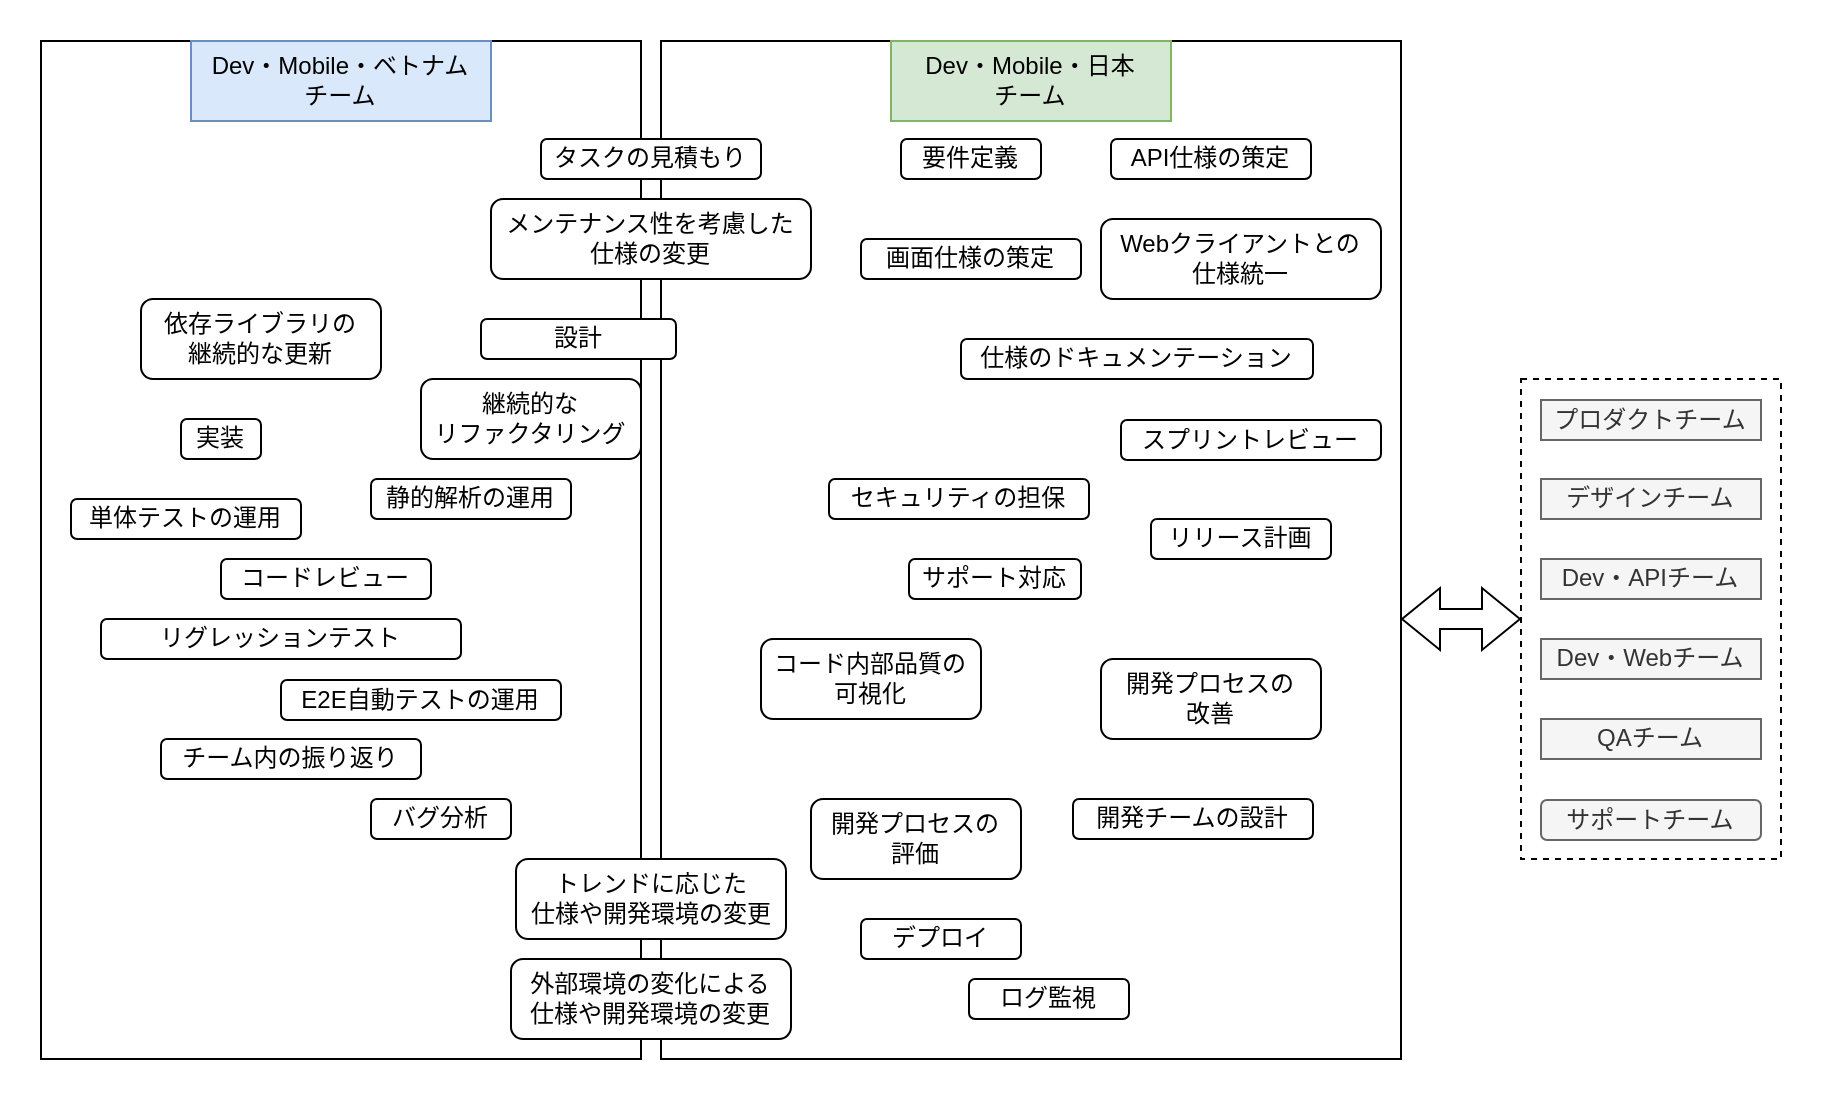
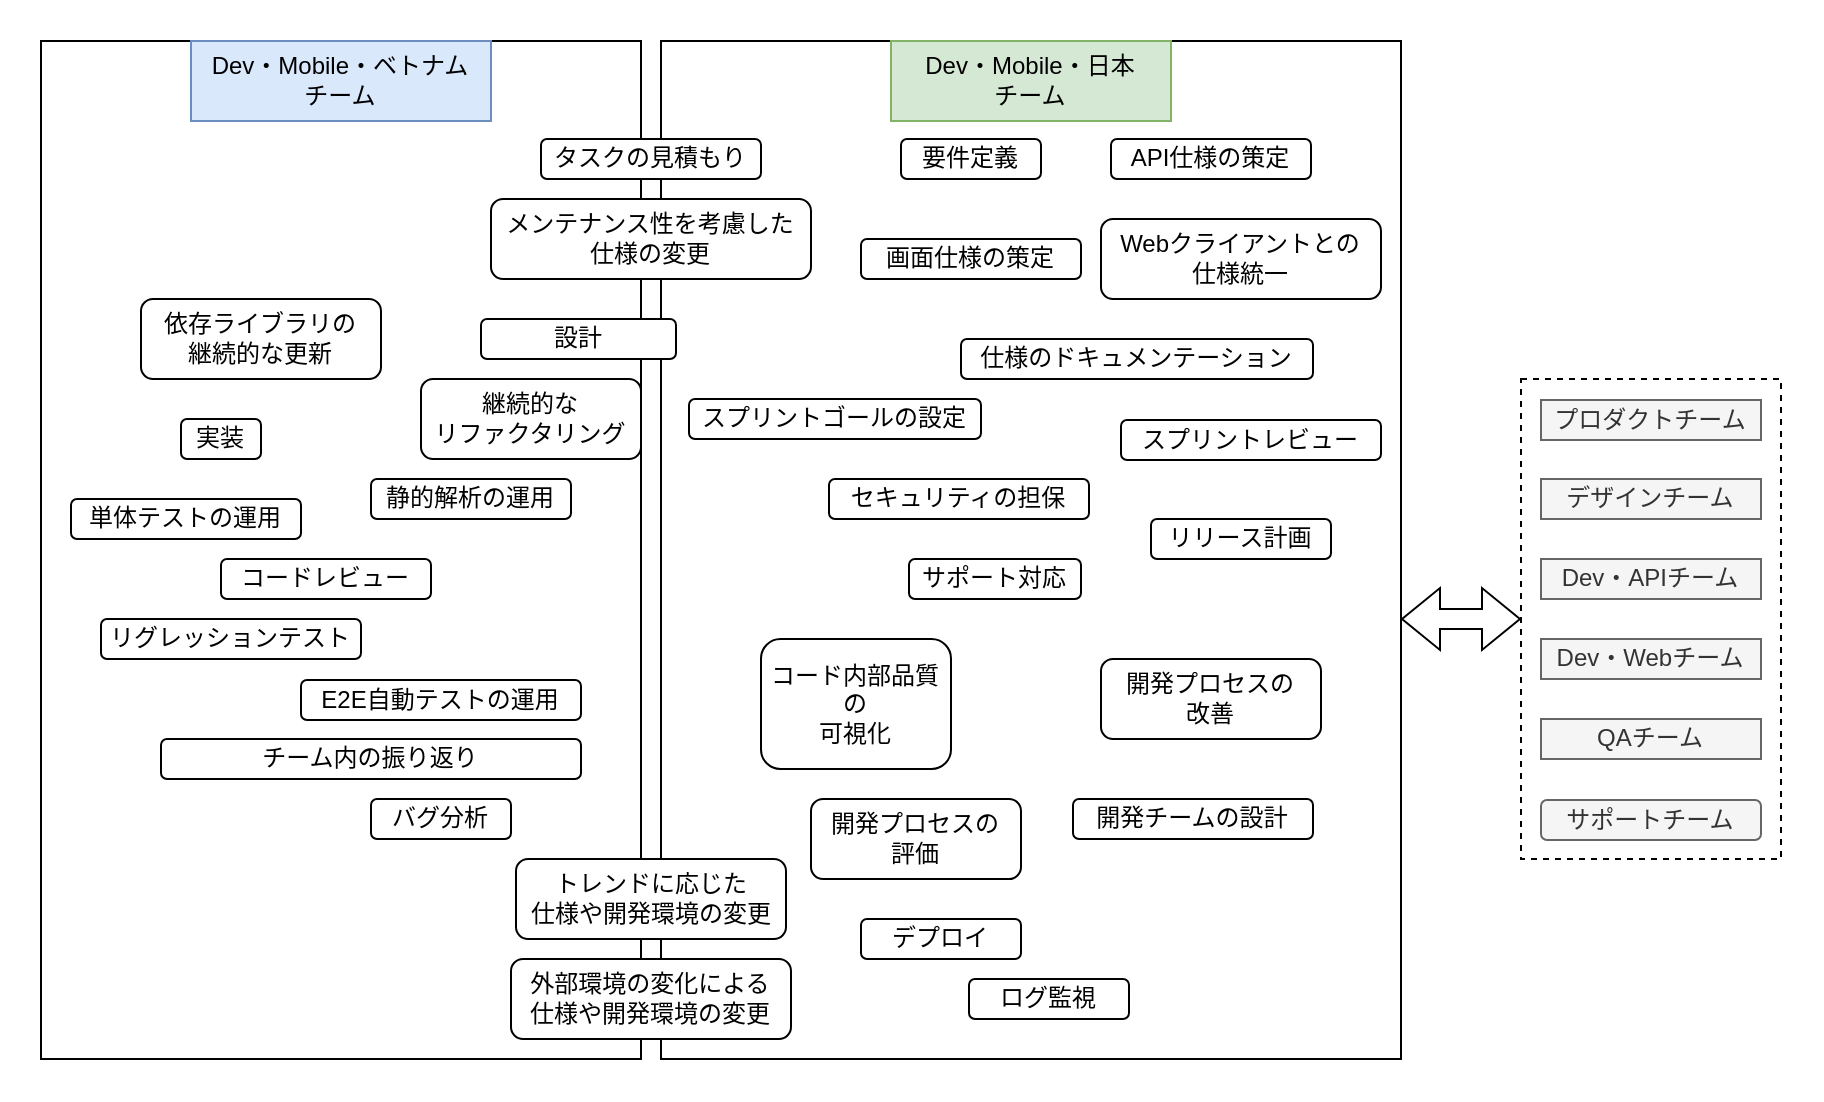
none -> (835, 419)
(281, 639) -> (231, 639)
(871, 679) -> (856, 704)
(421, 700) -> (441, 700)
(291, 759) -> (371, 759)
